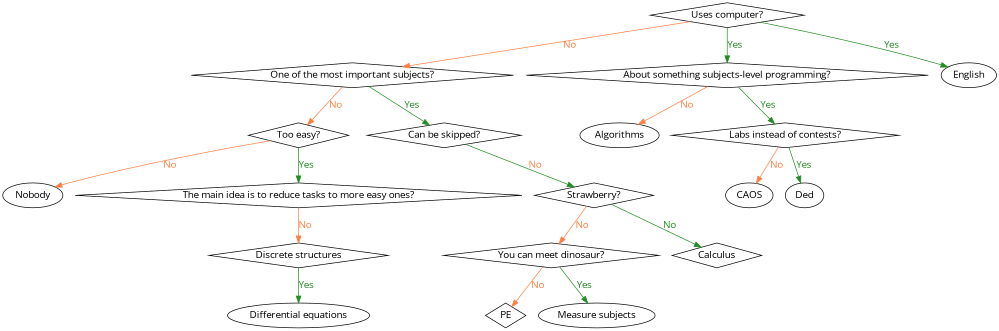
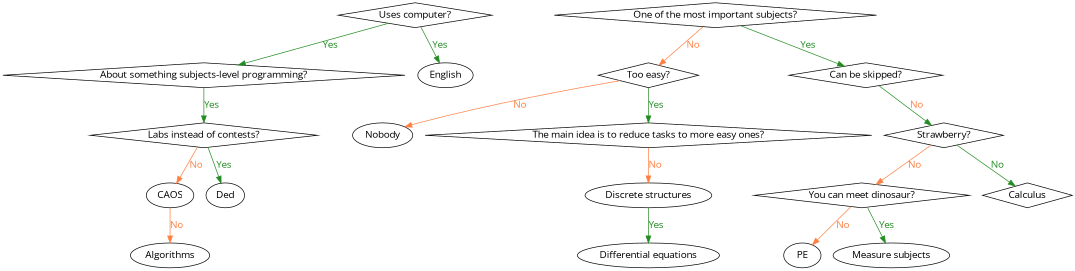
(550, 44) -> none
(676, 104) -> (170, 222)
(299, 255) -> (648, 195)
(506, 315) -> (802, 255)
